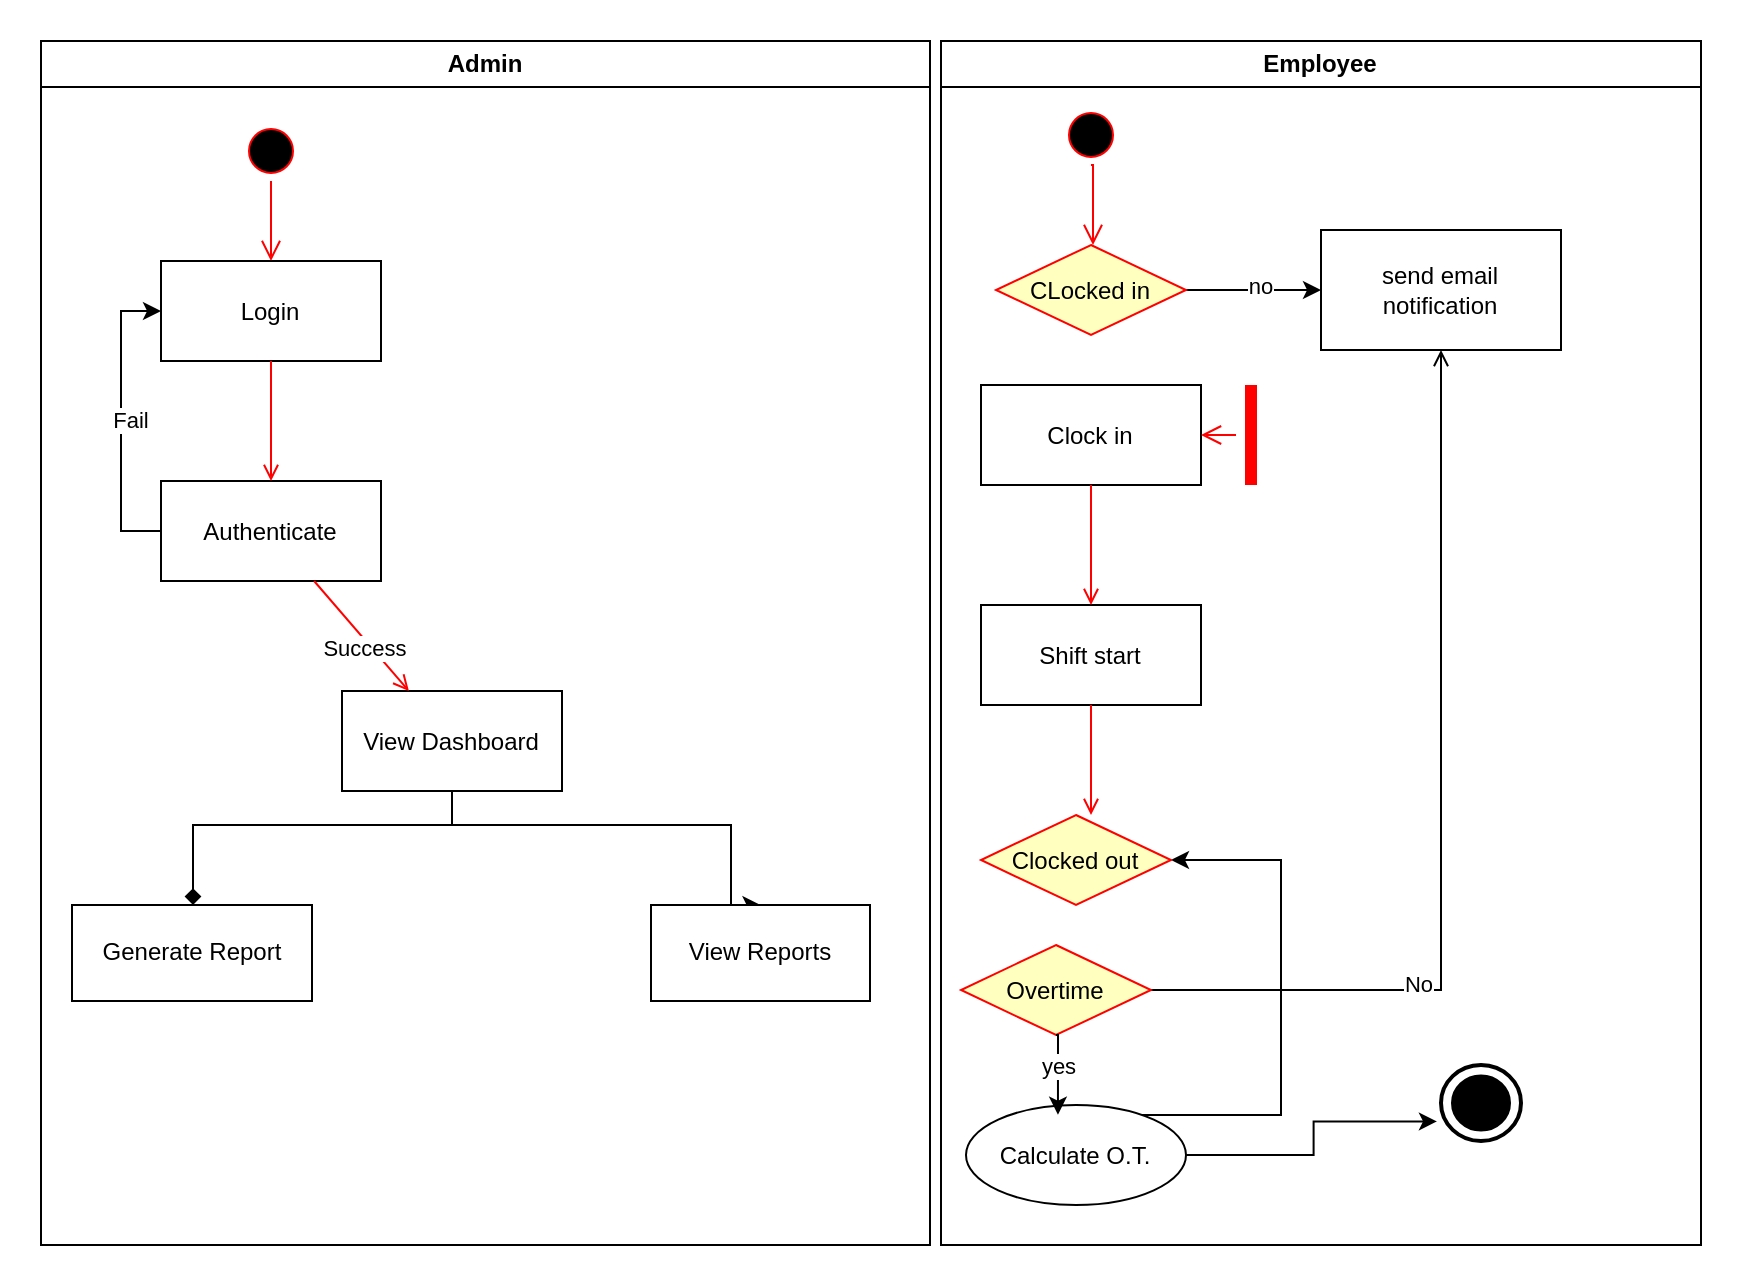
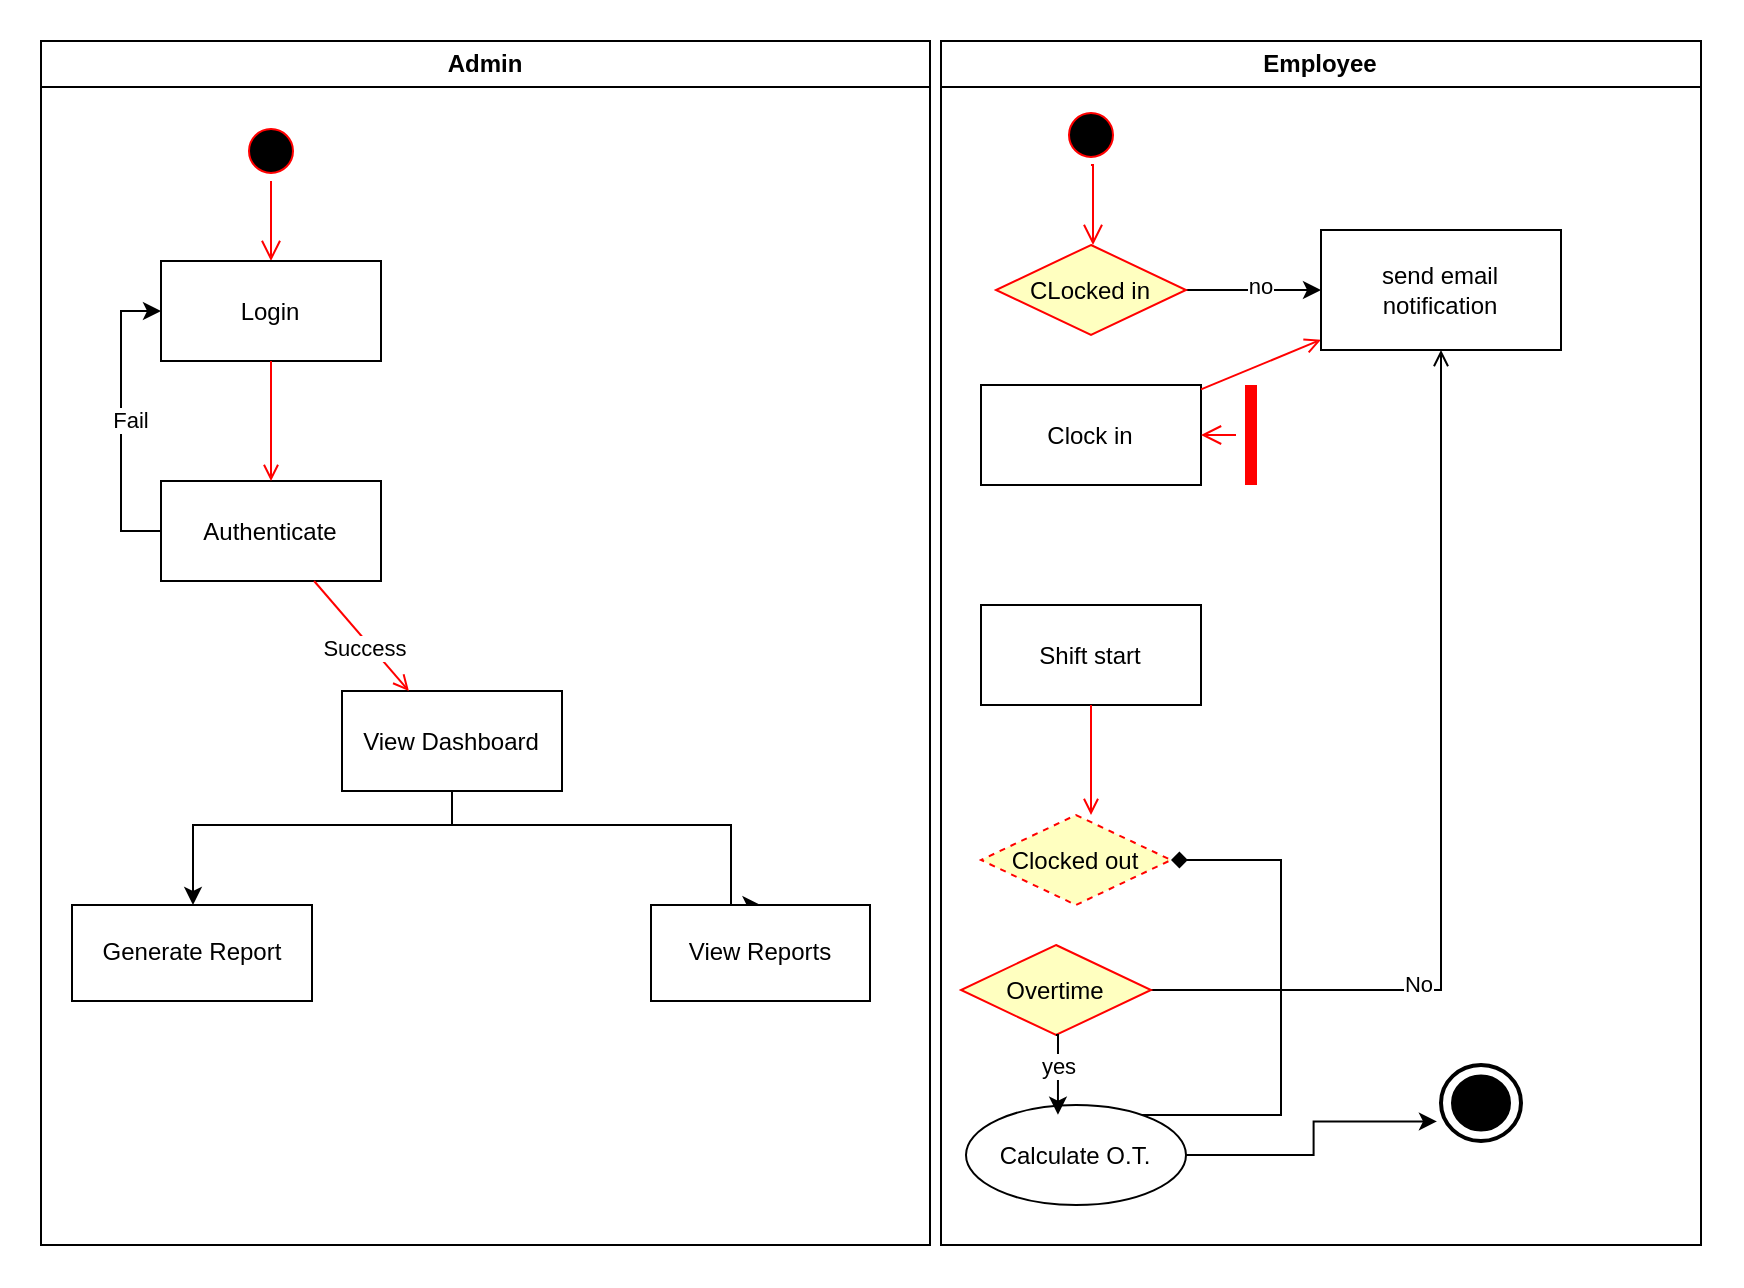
(1091, 542) -> (1258, 366)
(1076, 860) -> (1076, 860)
(1186, 860) -> (1187, 860)
(193, 889) -> (193, 890)
